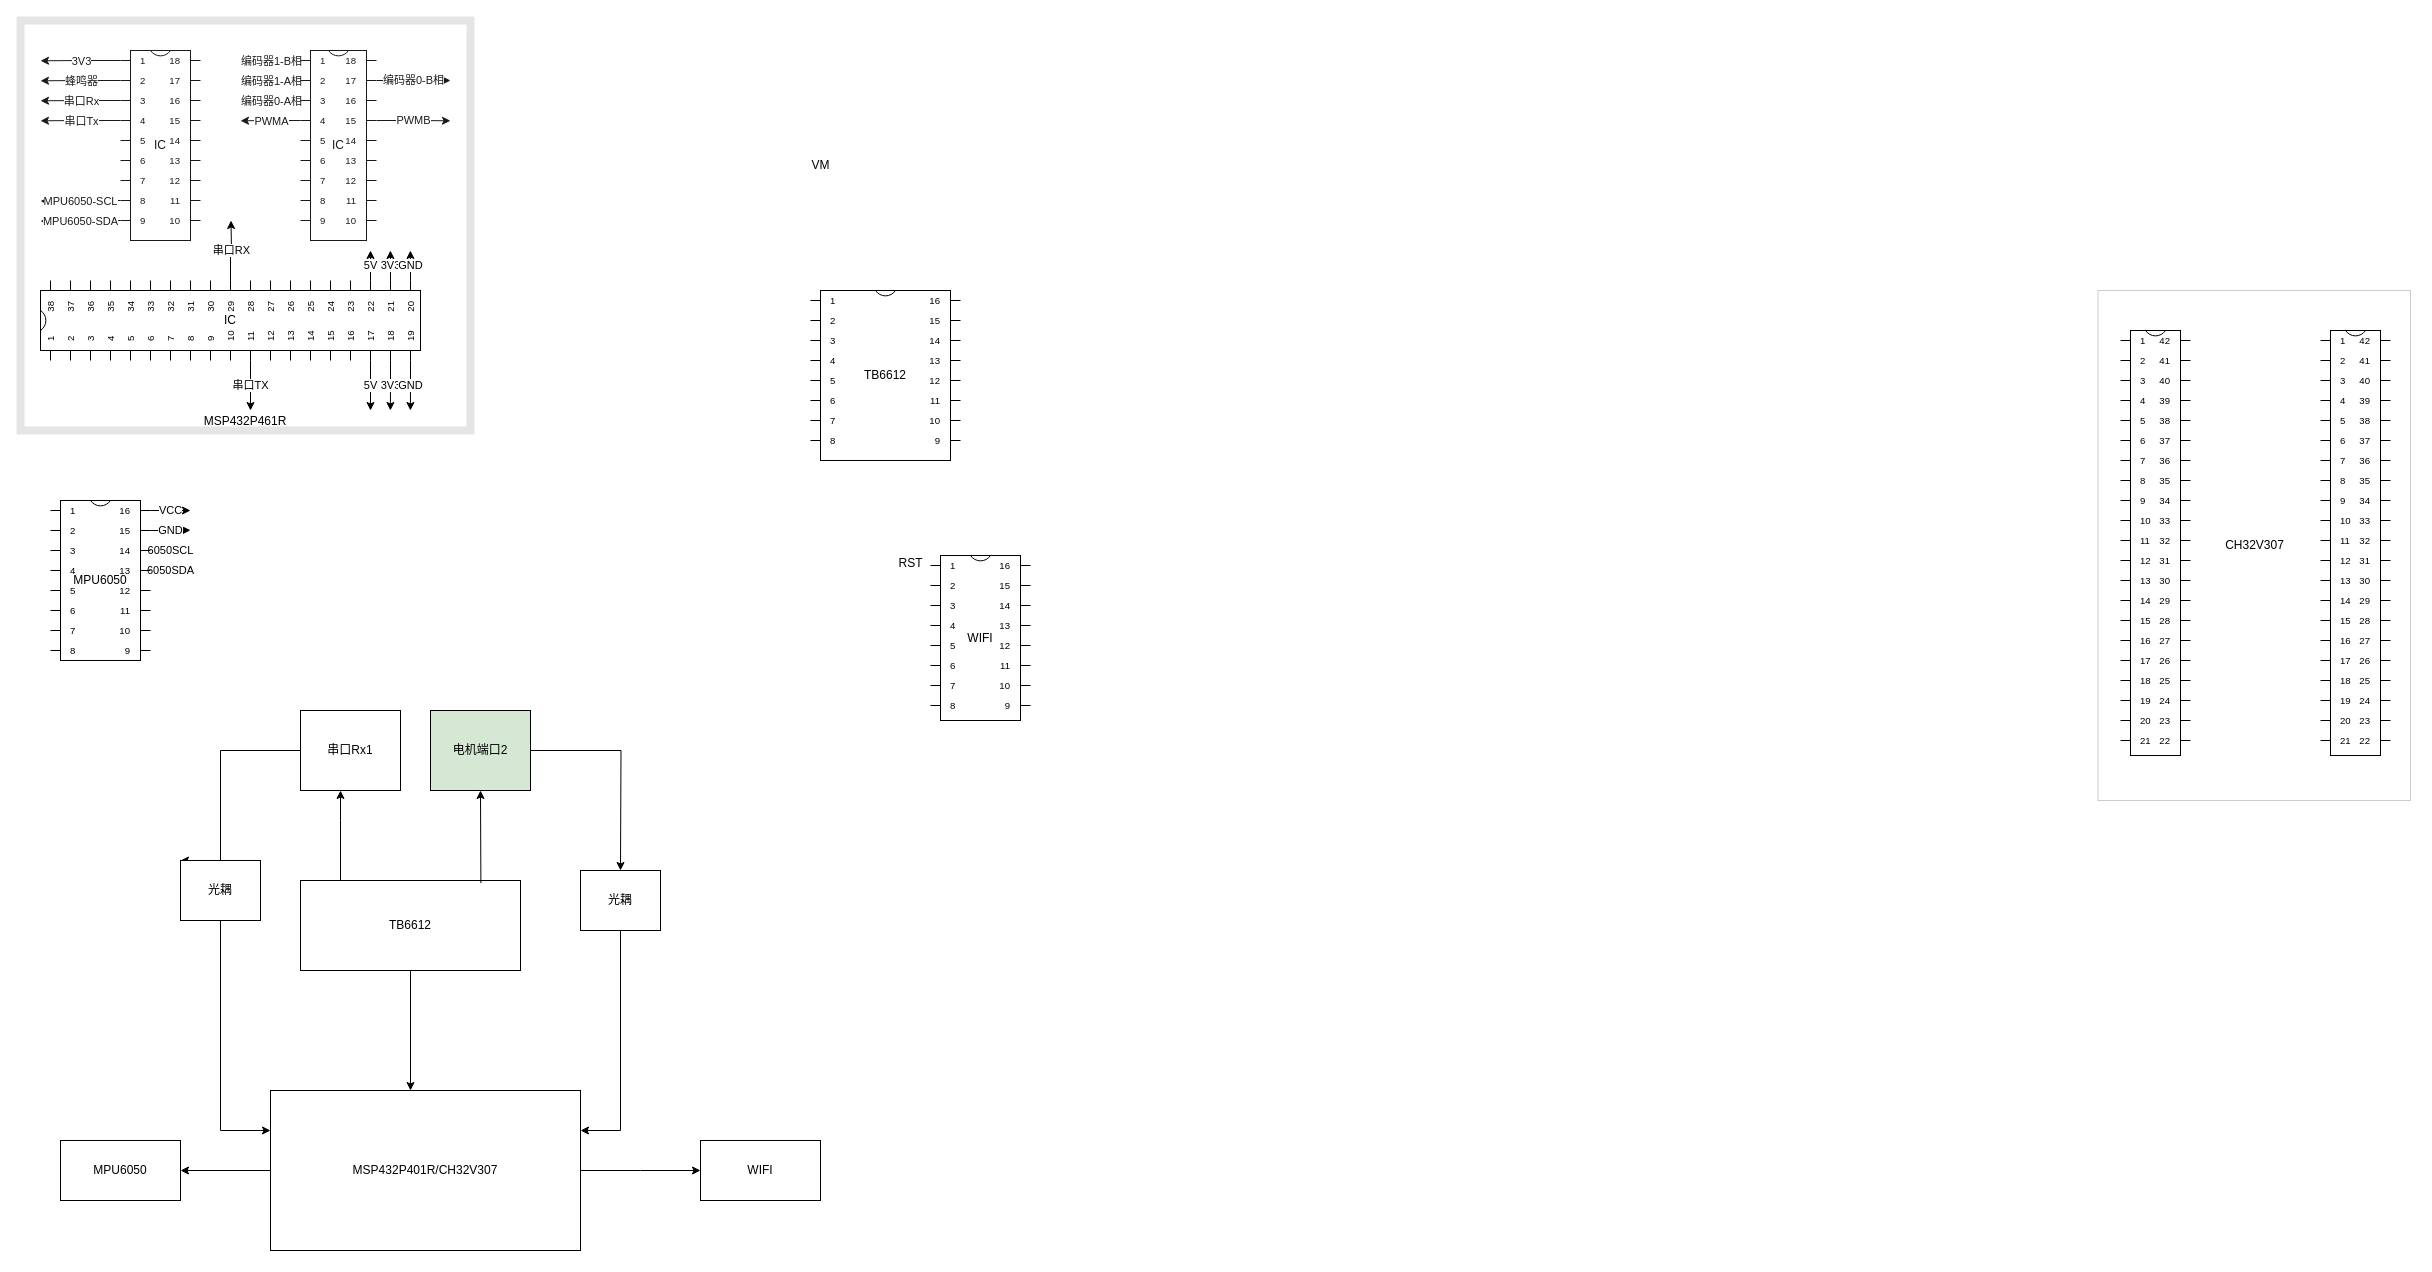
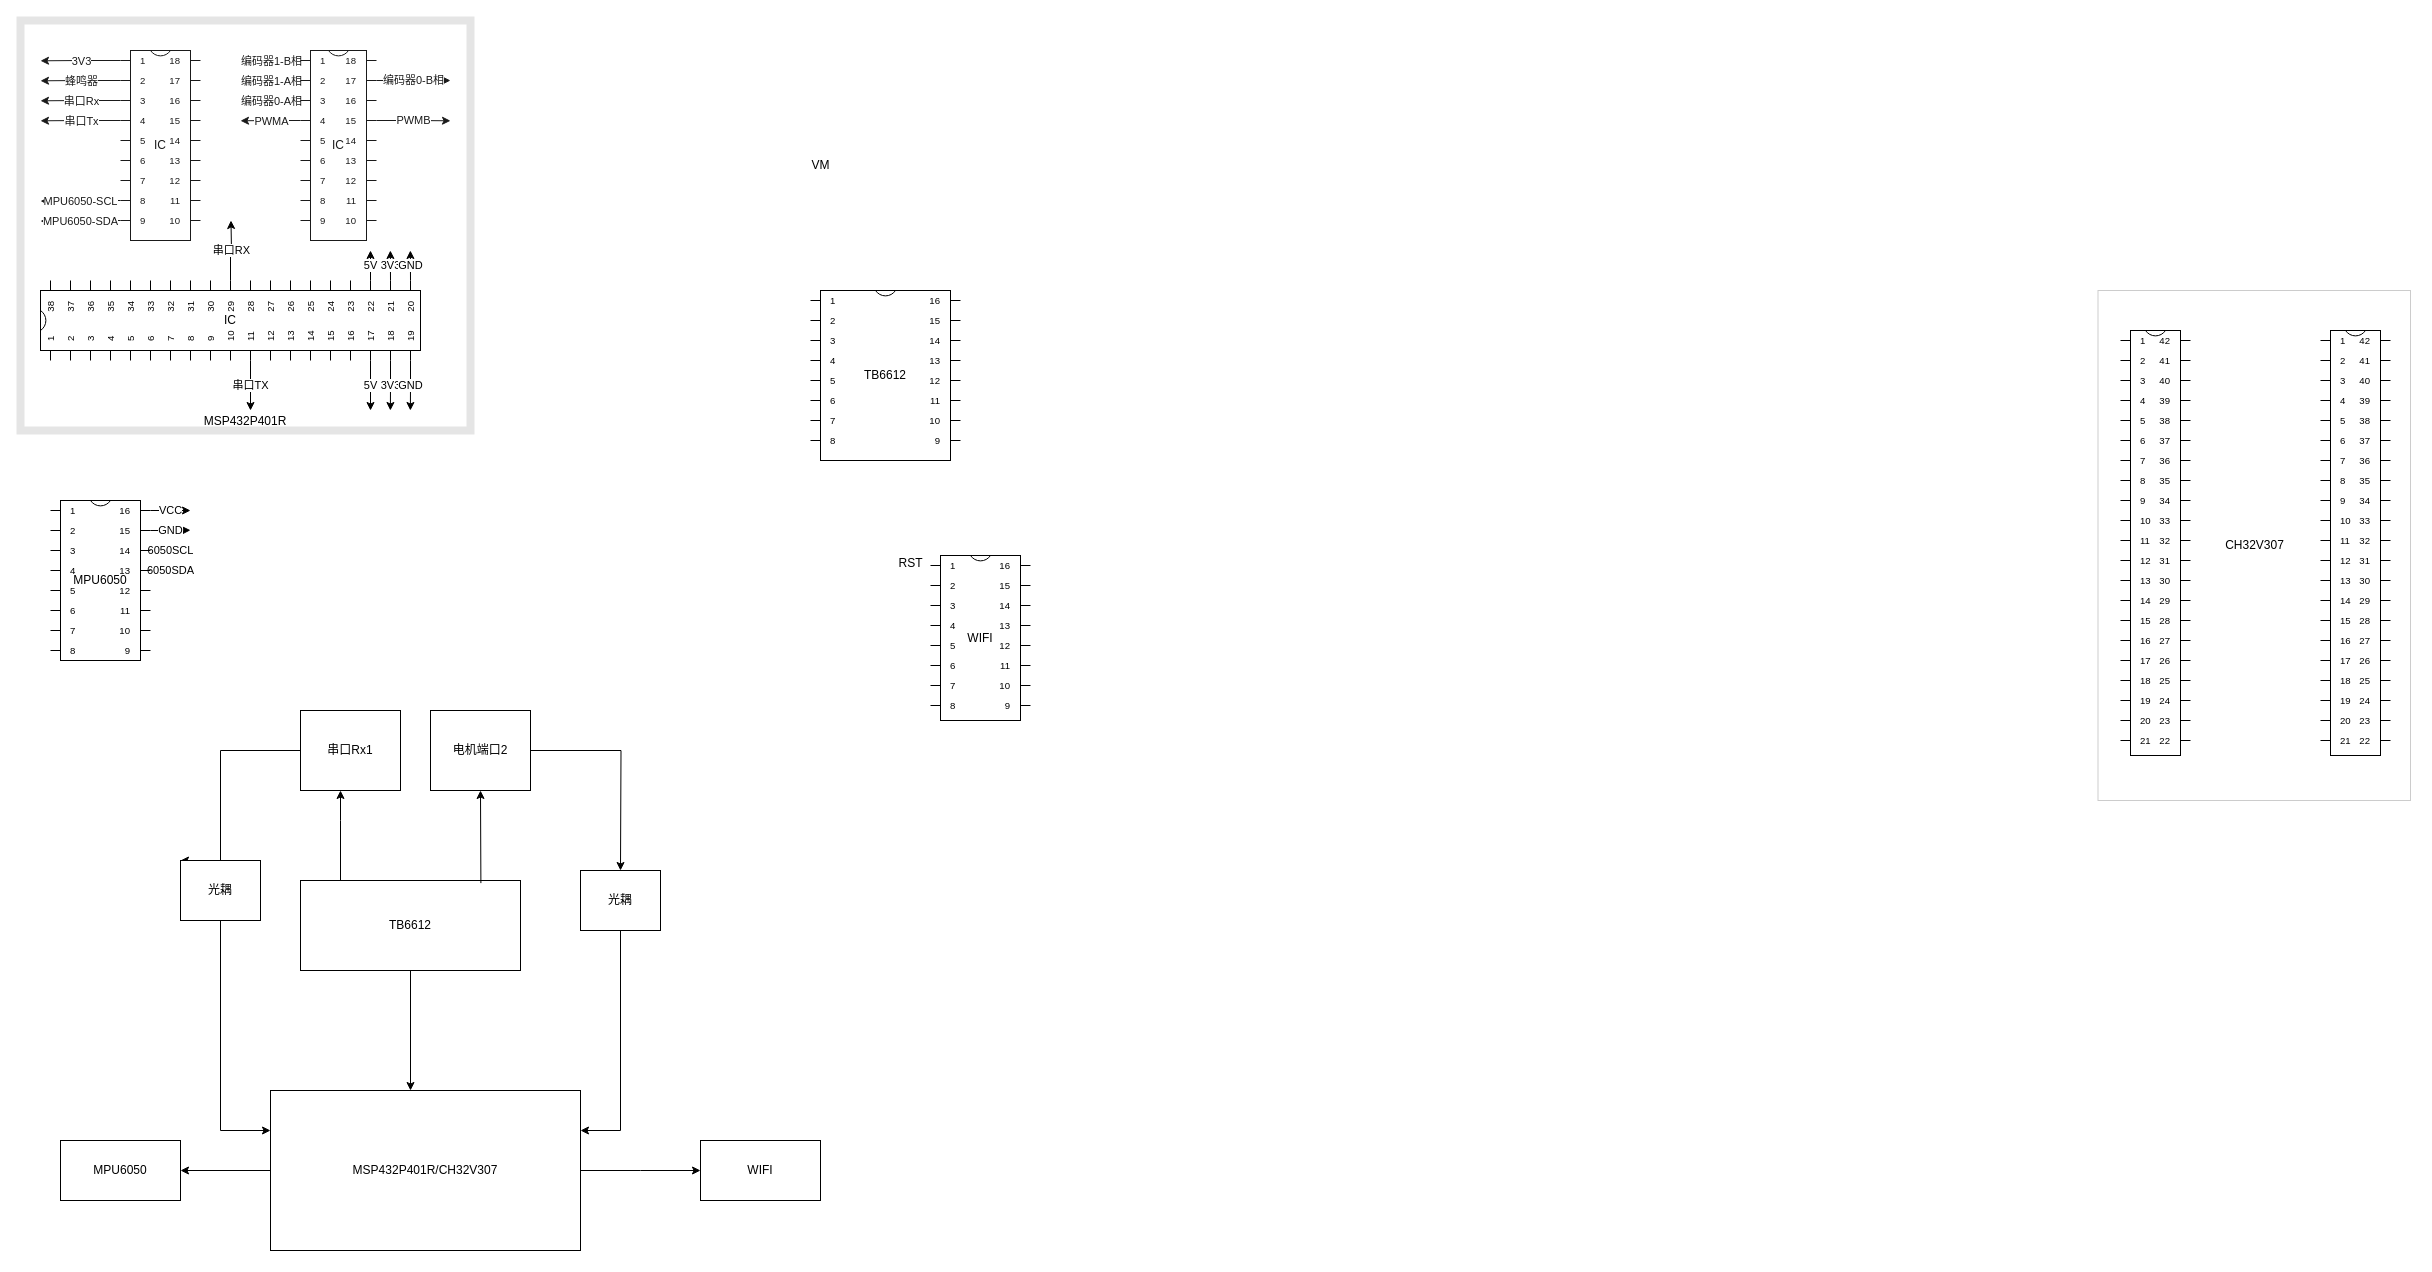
(246, 420) -> (246, 420)
(481, 751) -> (481, 751)
